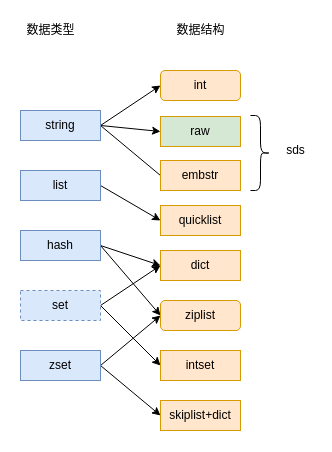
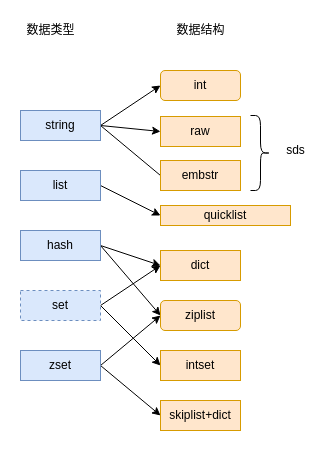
(201, 132) -> (201, 132)
(201, 221) -> (226, 216)
